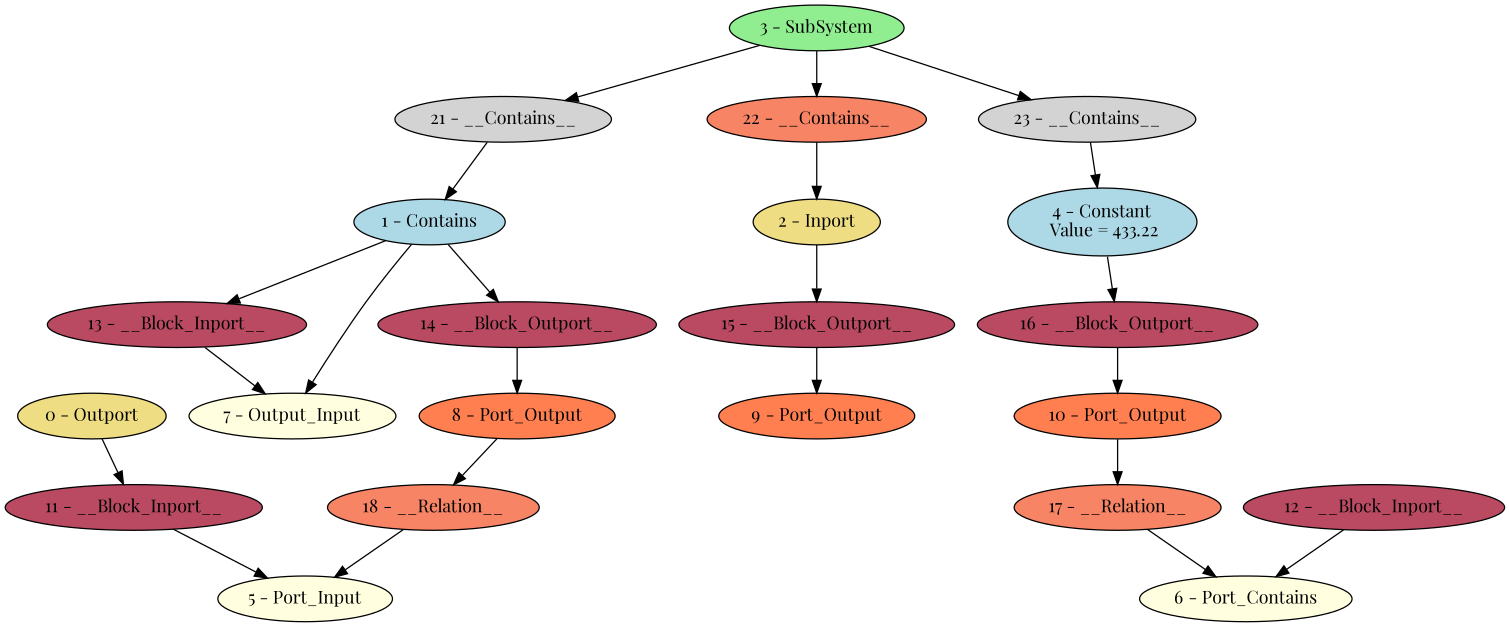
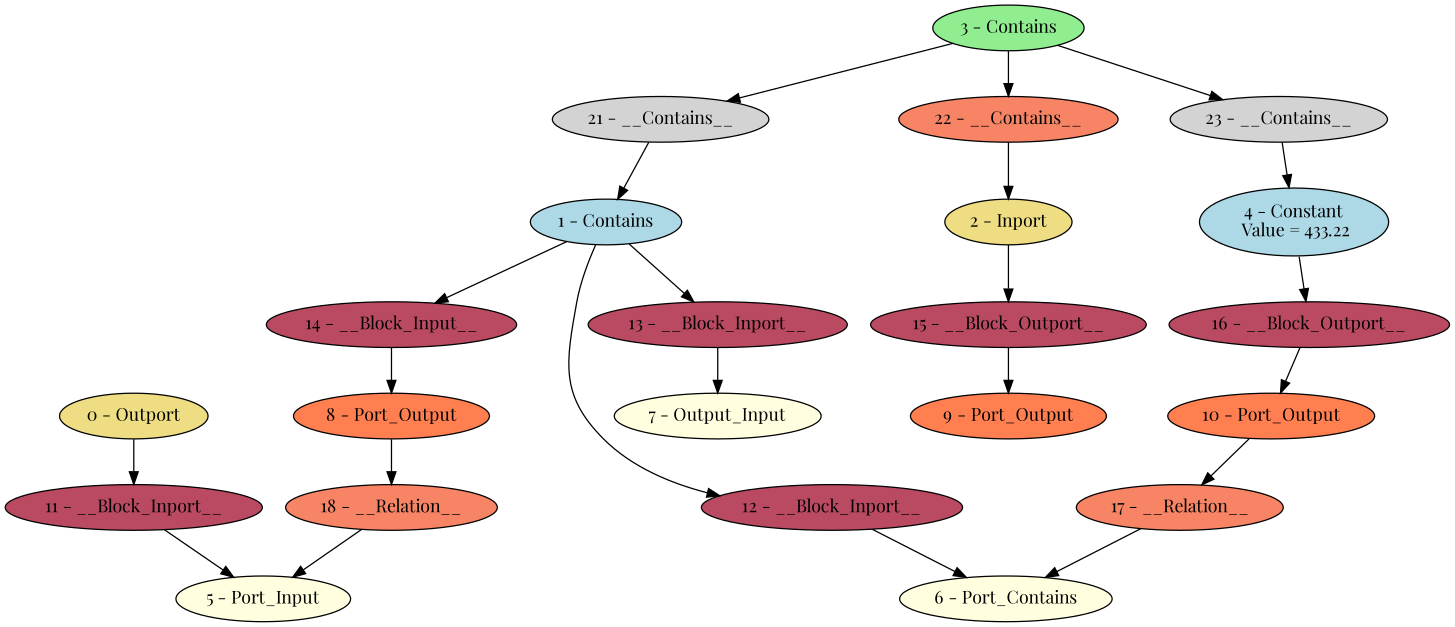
(817, 28) -> (1008, 28)
(359, 311) -> (577, 403)
(517, 325) -> (391, 325)
